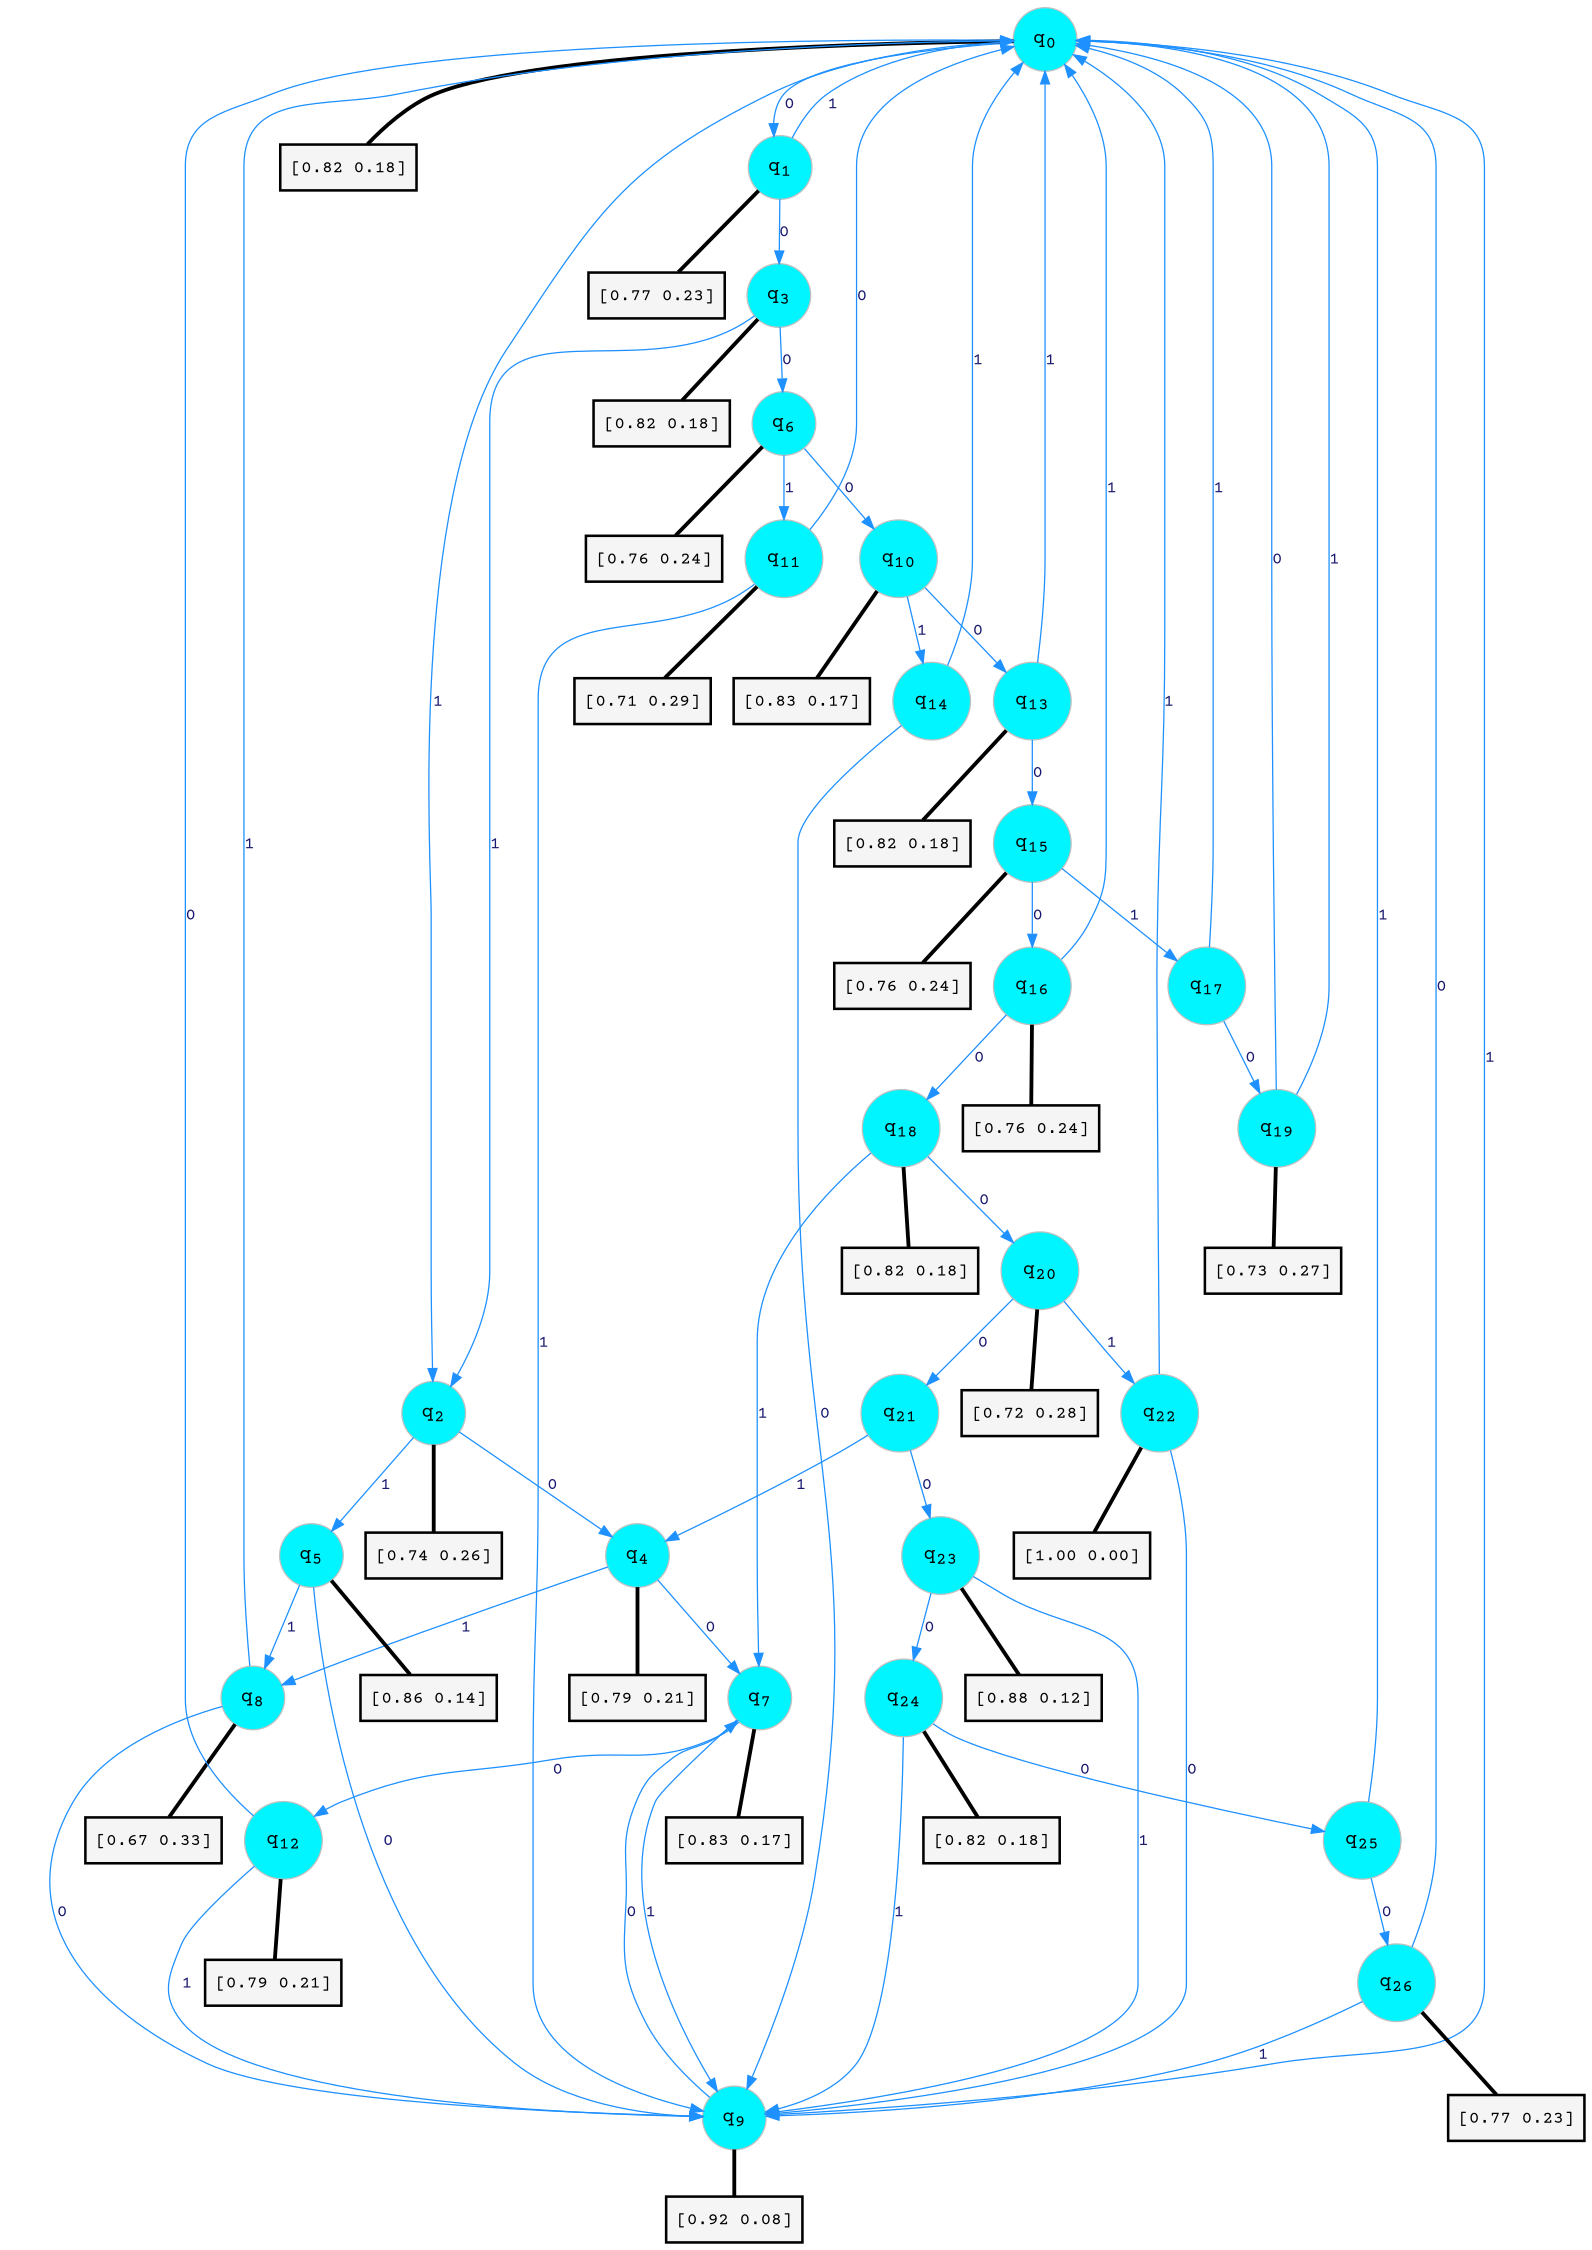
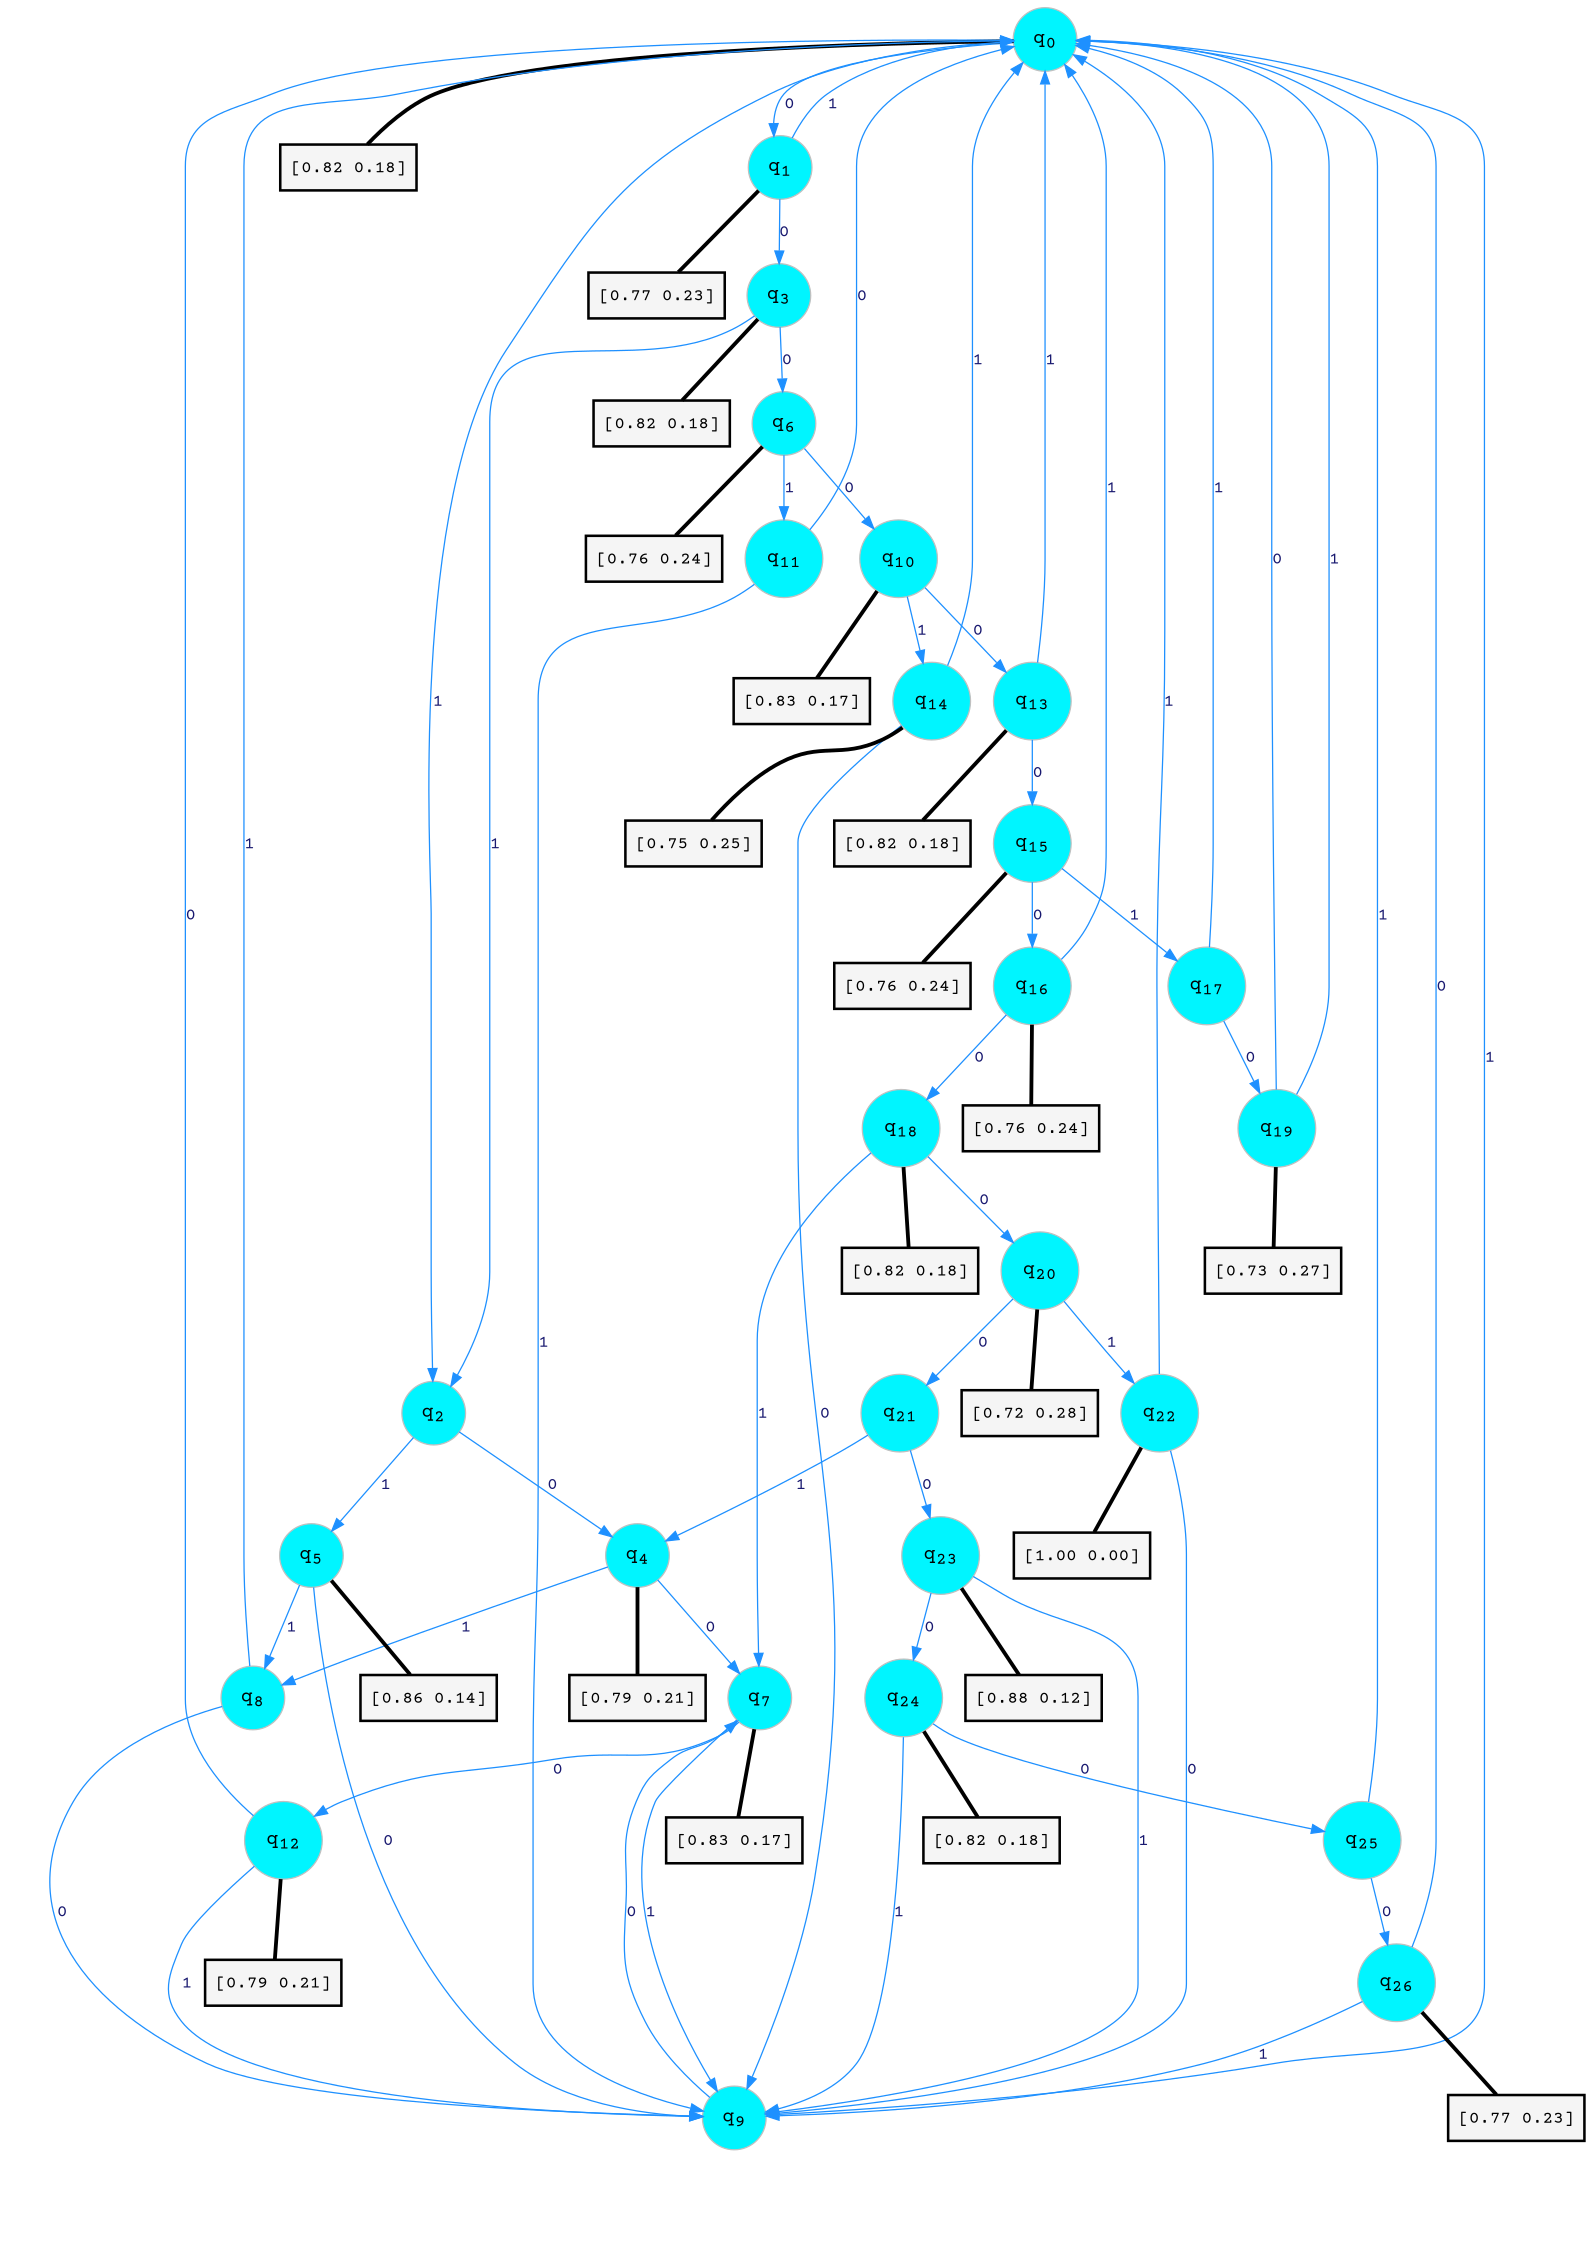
(643, 701) -> none
none -> (694, 844)
(434, 1556) -> none
(154, 1840) -> none
(734, 2220) -> none
